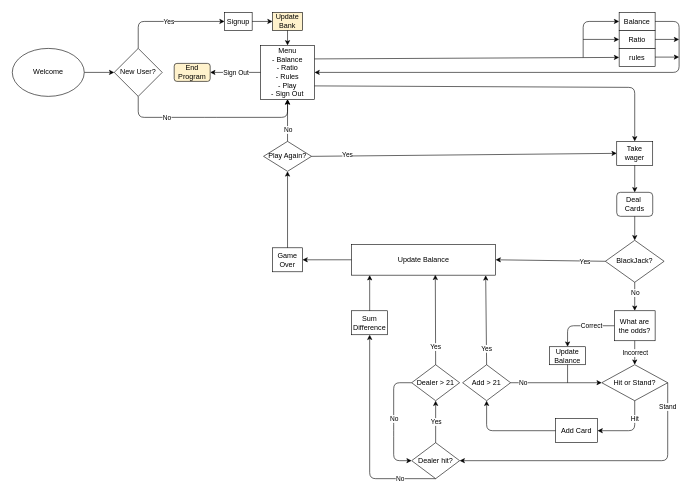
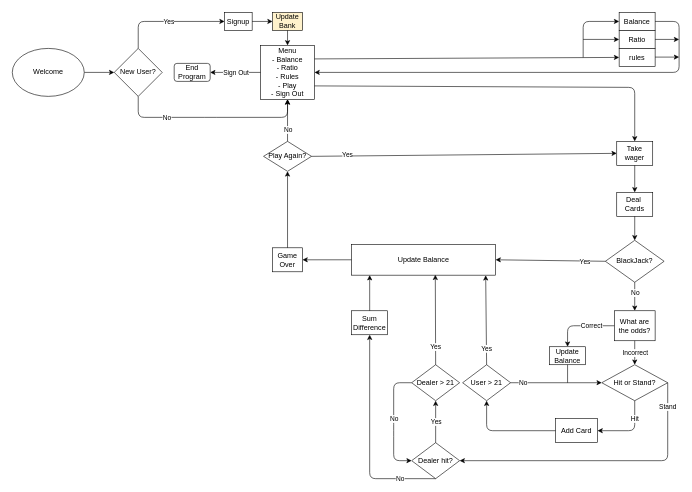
(192, 72) -> (192, 72)
(635, 204) -> (635, 204)
(487, 383) -> (487, 383)
